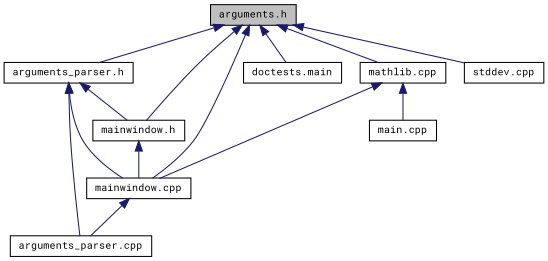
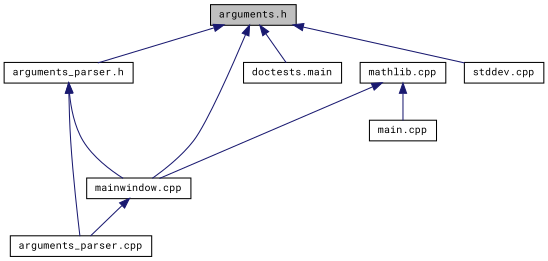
(333, 46) -> none
(139, 131) -> none
